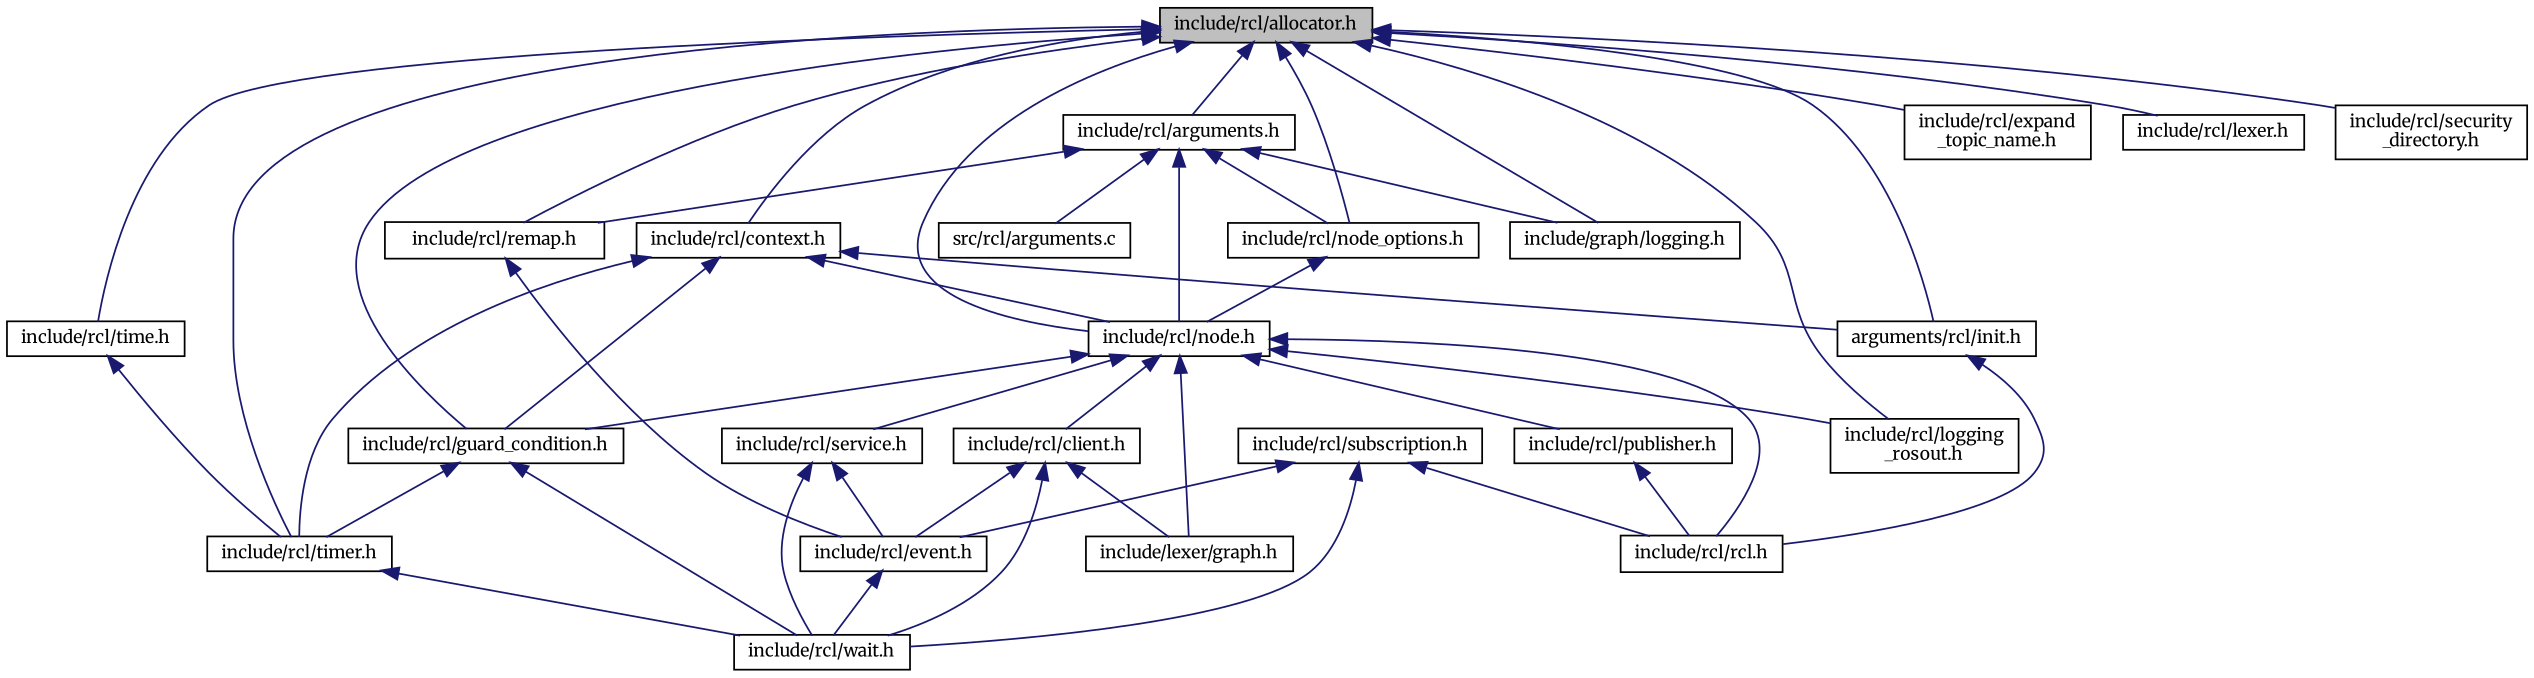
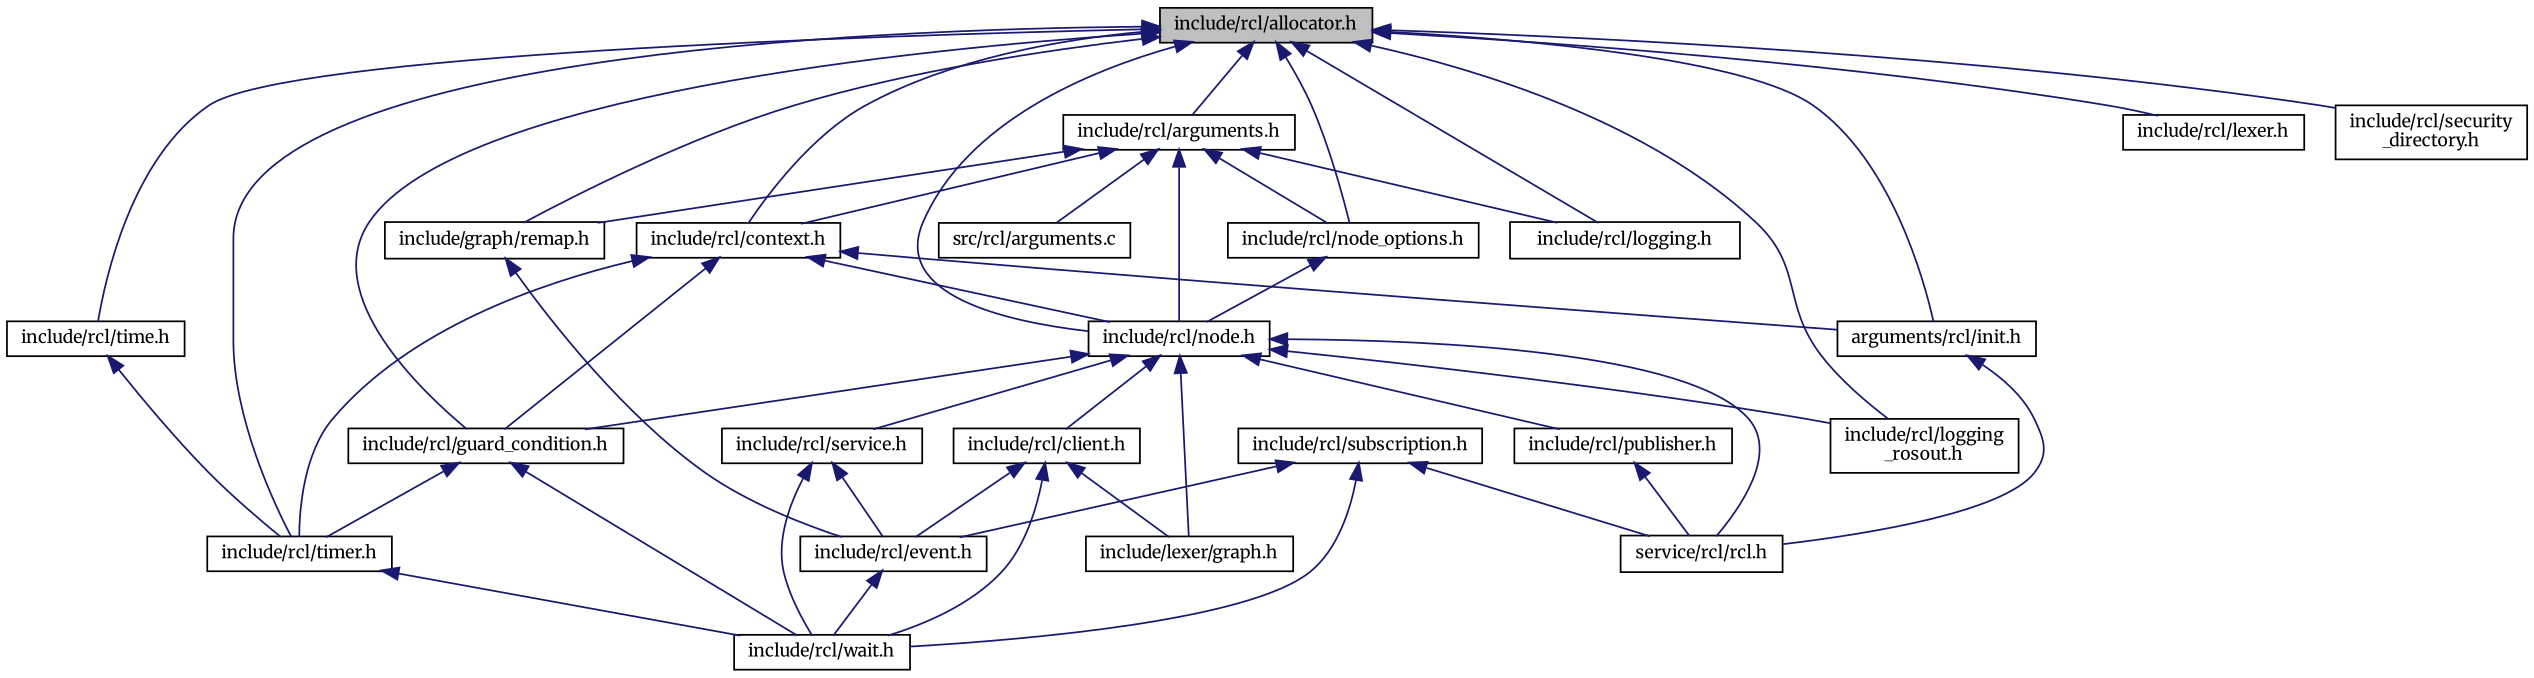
(1998, 132) -> none
none -> (958, 187)
(495, 240) -> (495, 240)
(1625, 240) -> (1625, 240)
(1702, 554) -> (1702, 554)
